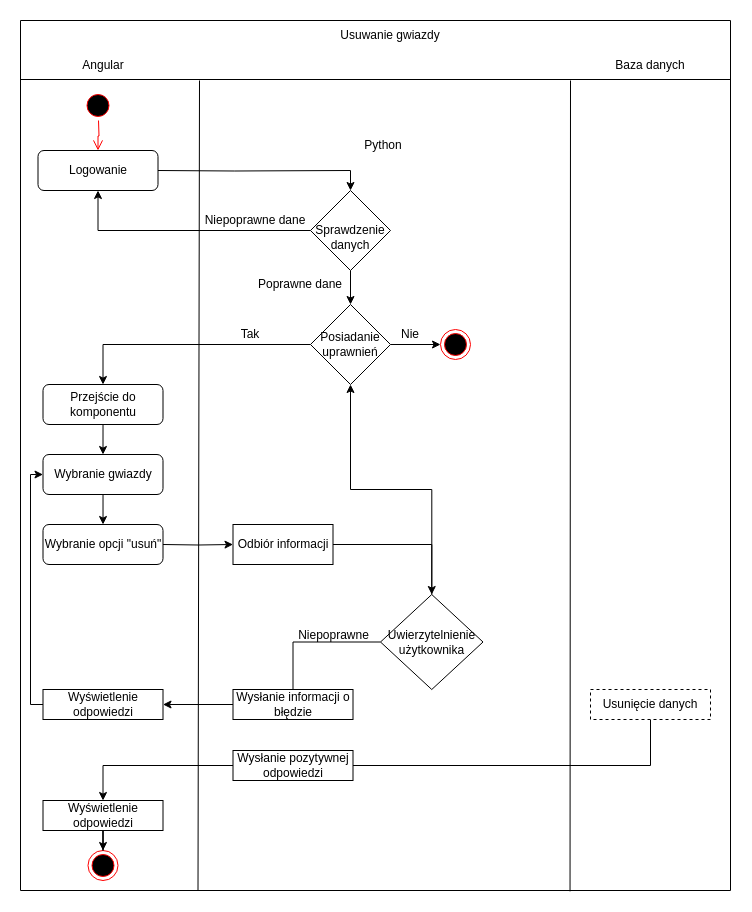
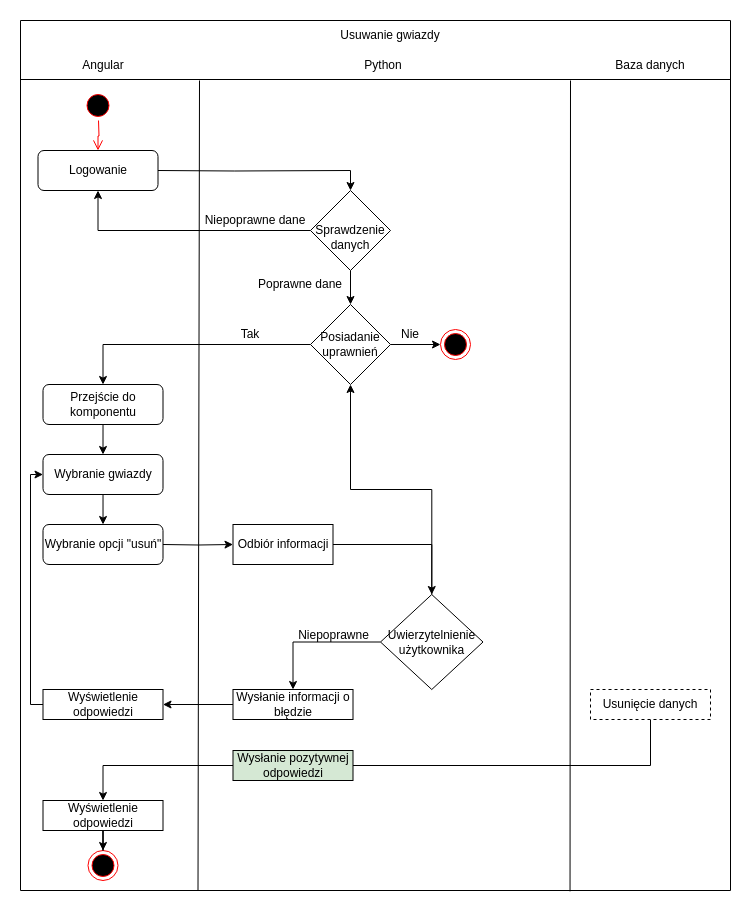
(383, 146) -> (383, 66)
(293, 683) -> (293, 681)
(293, 766) -> (293, 766)
